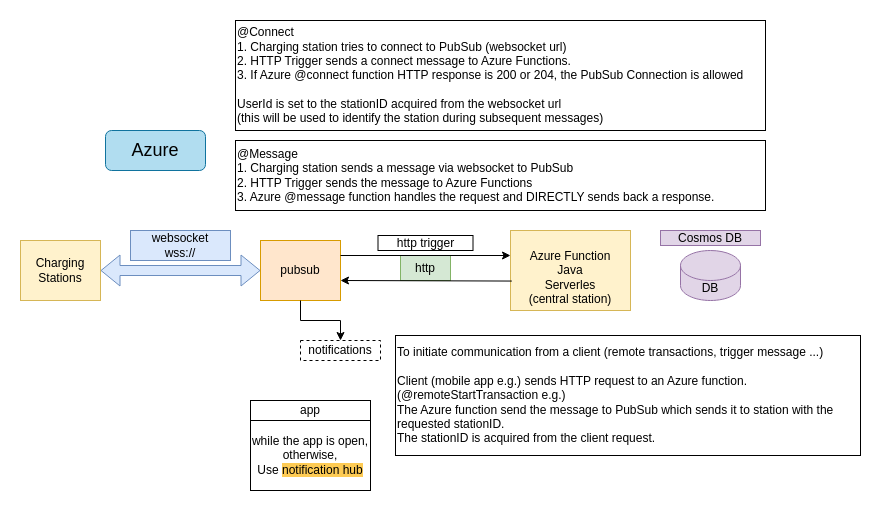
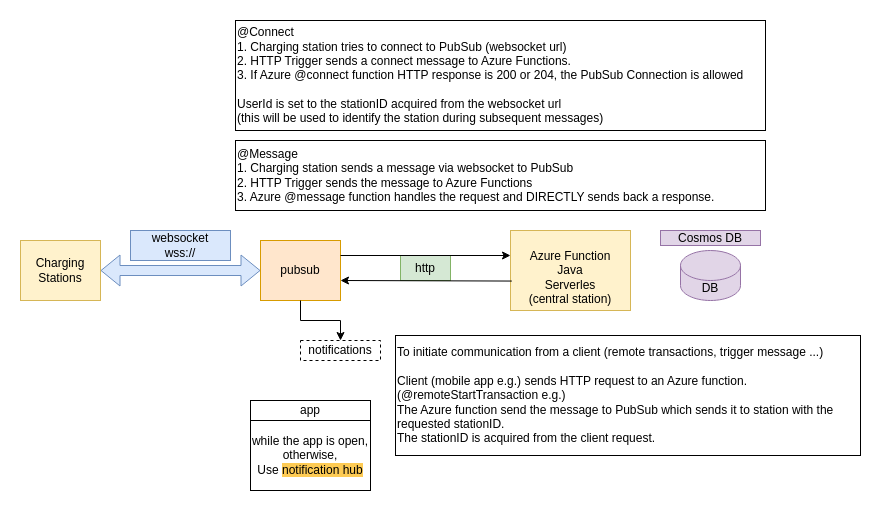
(156, 151) -> none
(426, 243) -> none
